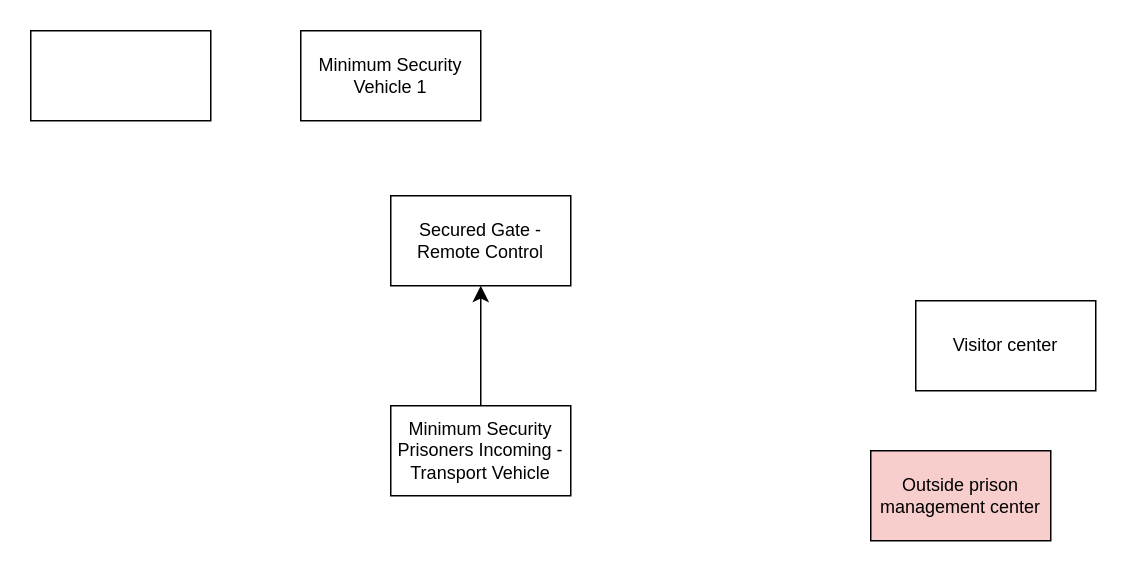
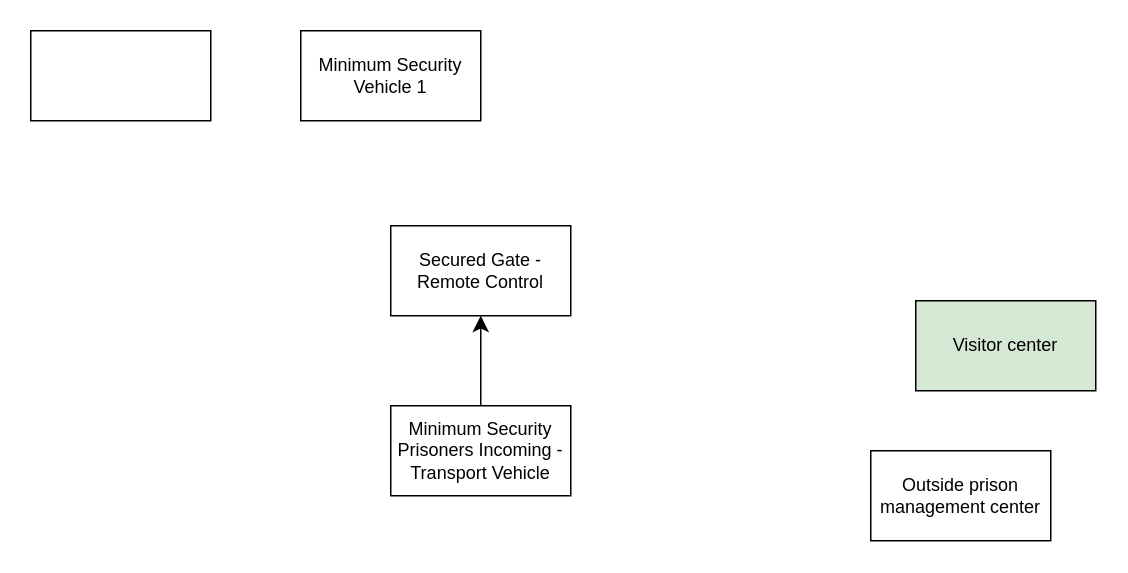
(481, 241) -> (481, 271)
(1006, 346) -> (1006, 346)
(961, 496) -> (961, 496)
